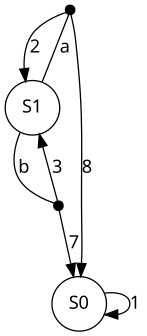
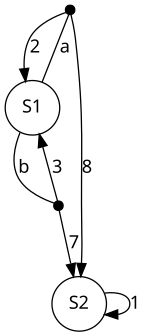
(79, 304) -> (79, 304)
